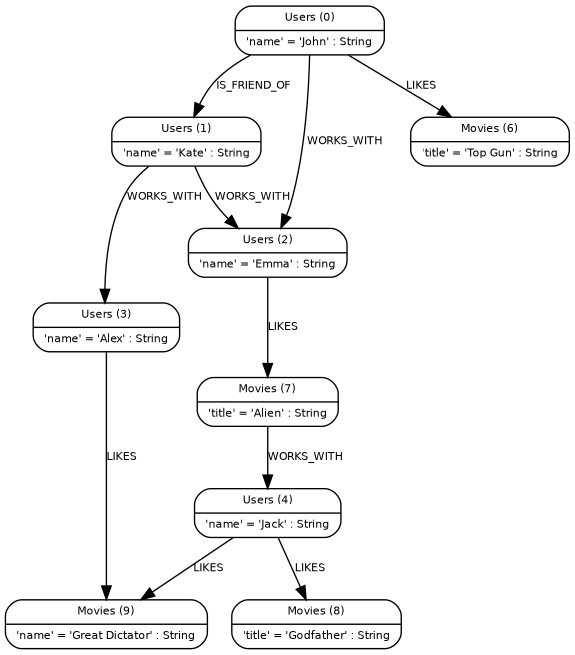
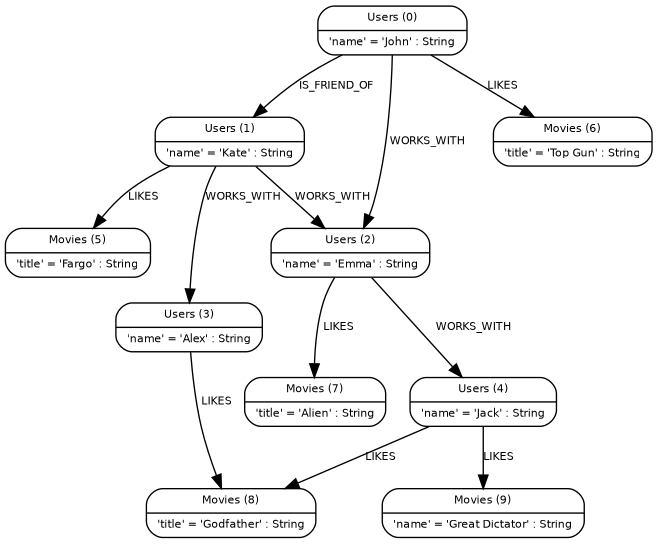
none -> (78, 253)
(268, 451) -> (412, 322)
(106, 469) -> (199, 415)
